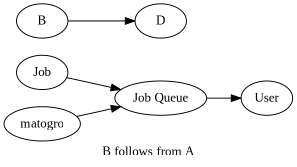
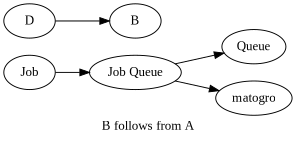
(97, 21) -> (78, 21)
(267, 98) -> (254, 47)
(94, 113) -> (192, 85)
